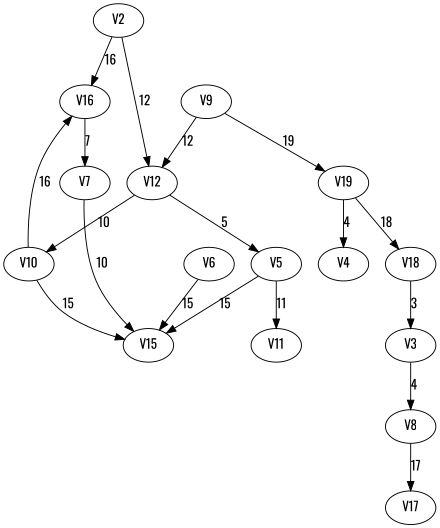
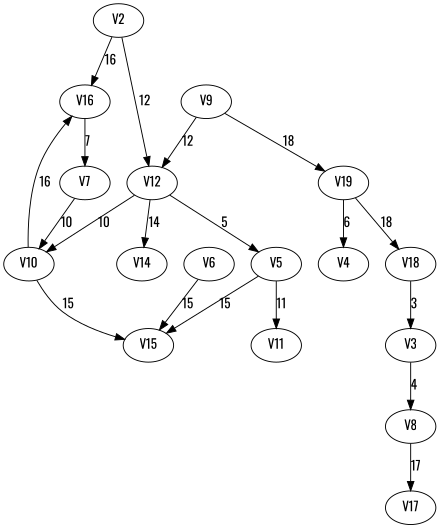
(289, 142) -> (289, 142)
(347, 224) -> (347, 224)
none -> (142, 264)
(91, 267) -> (60, 220)
